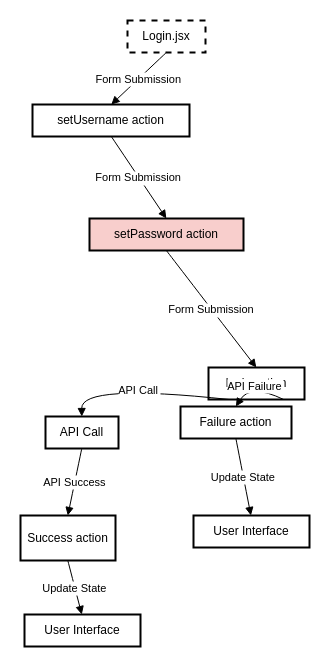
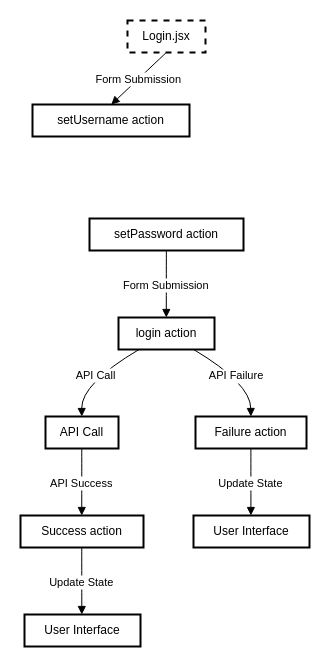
(137, 175) -> none
(167, 235) -> (167, 235)
(257, 384) -> (167, 334)
(236, 423) -> (251, 433)
(68, 538) -> (82, 532)
